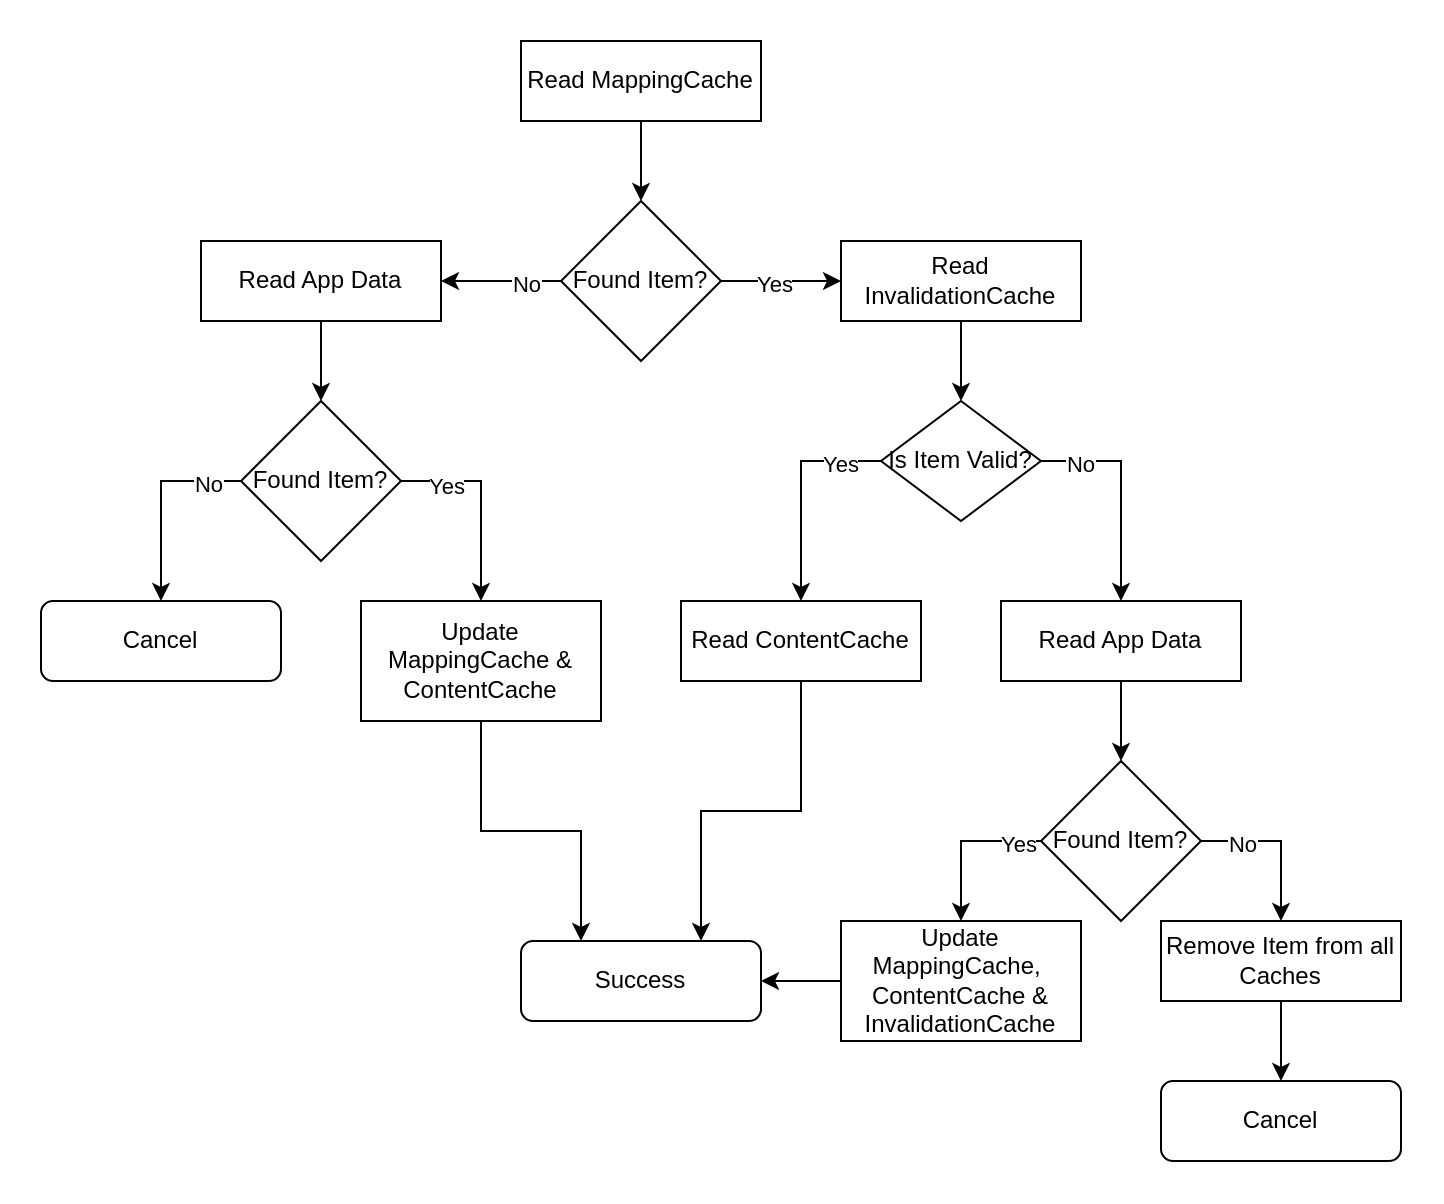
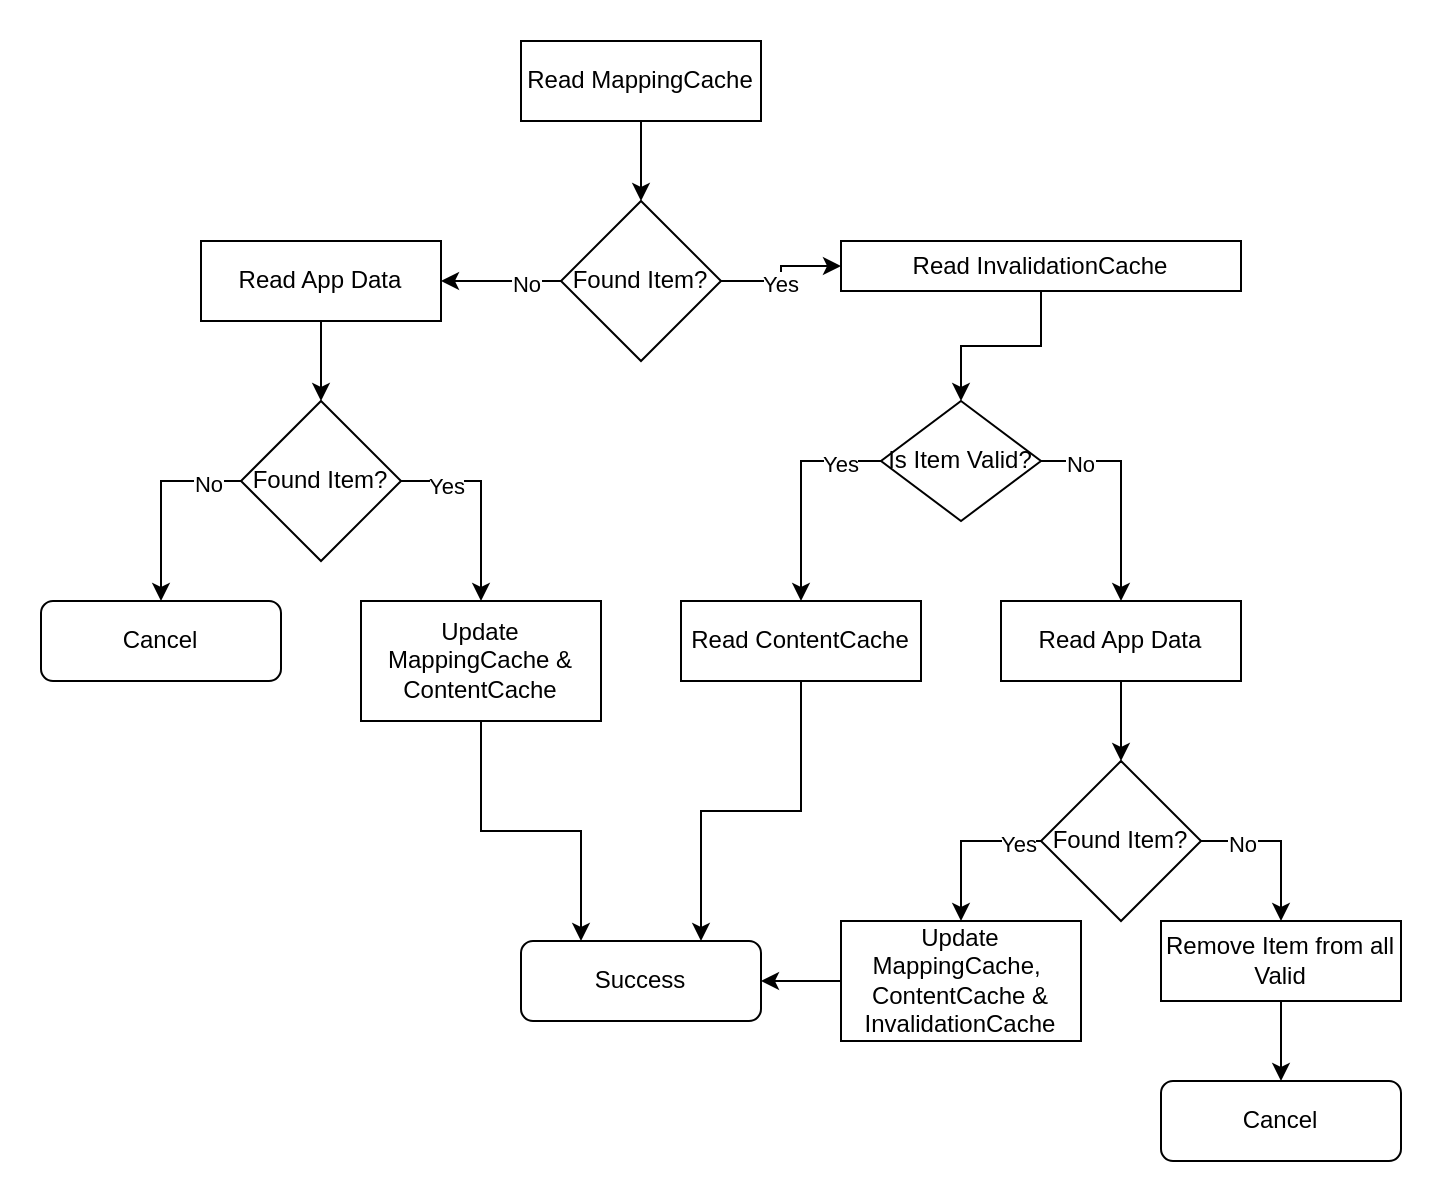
(961, 281) -> (1041, 266)
(1281, 961) -> (1281, 961)
